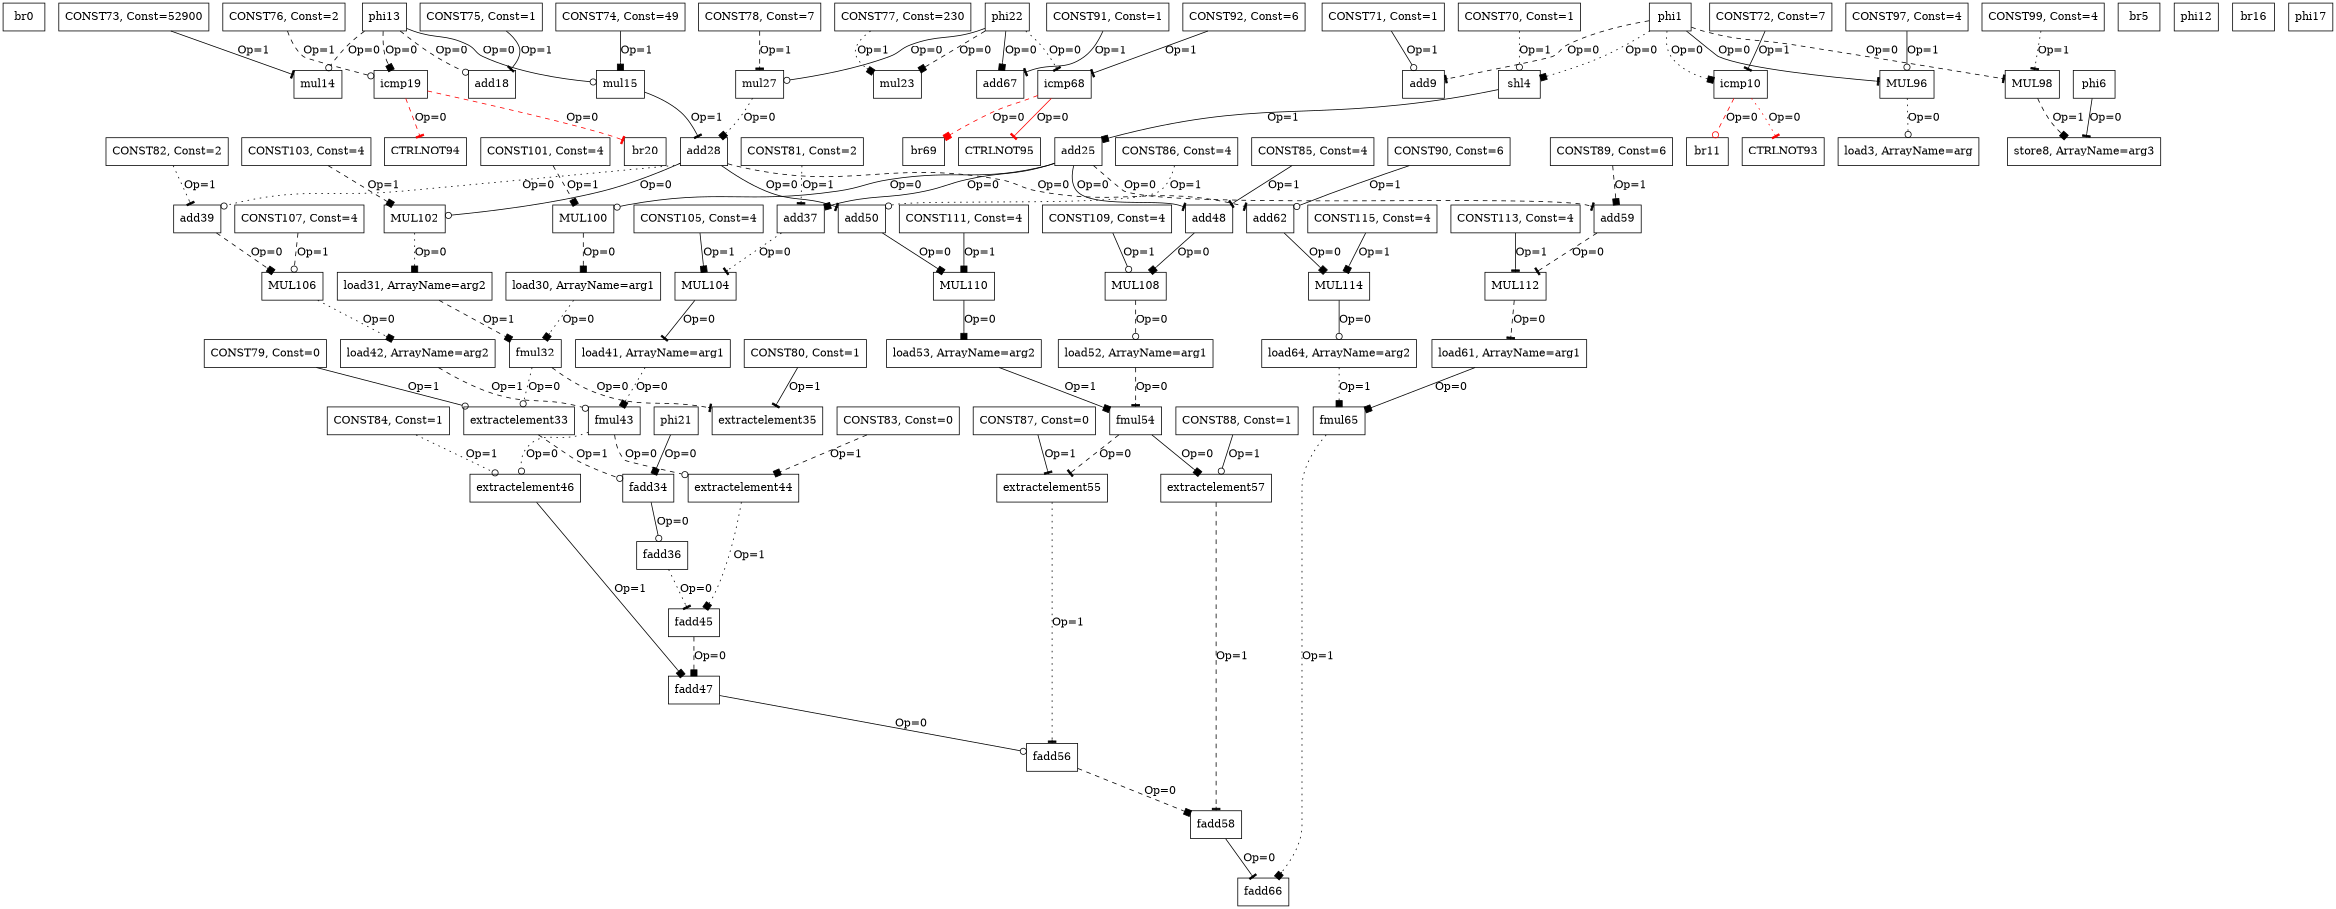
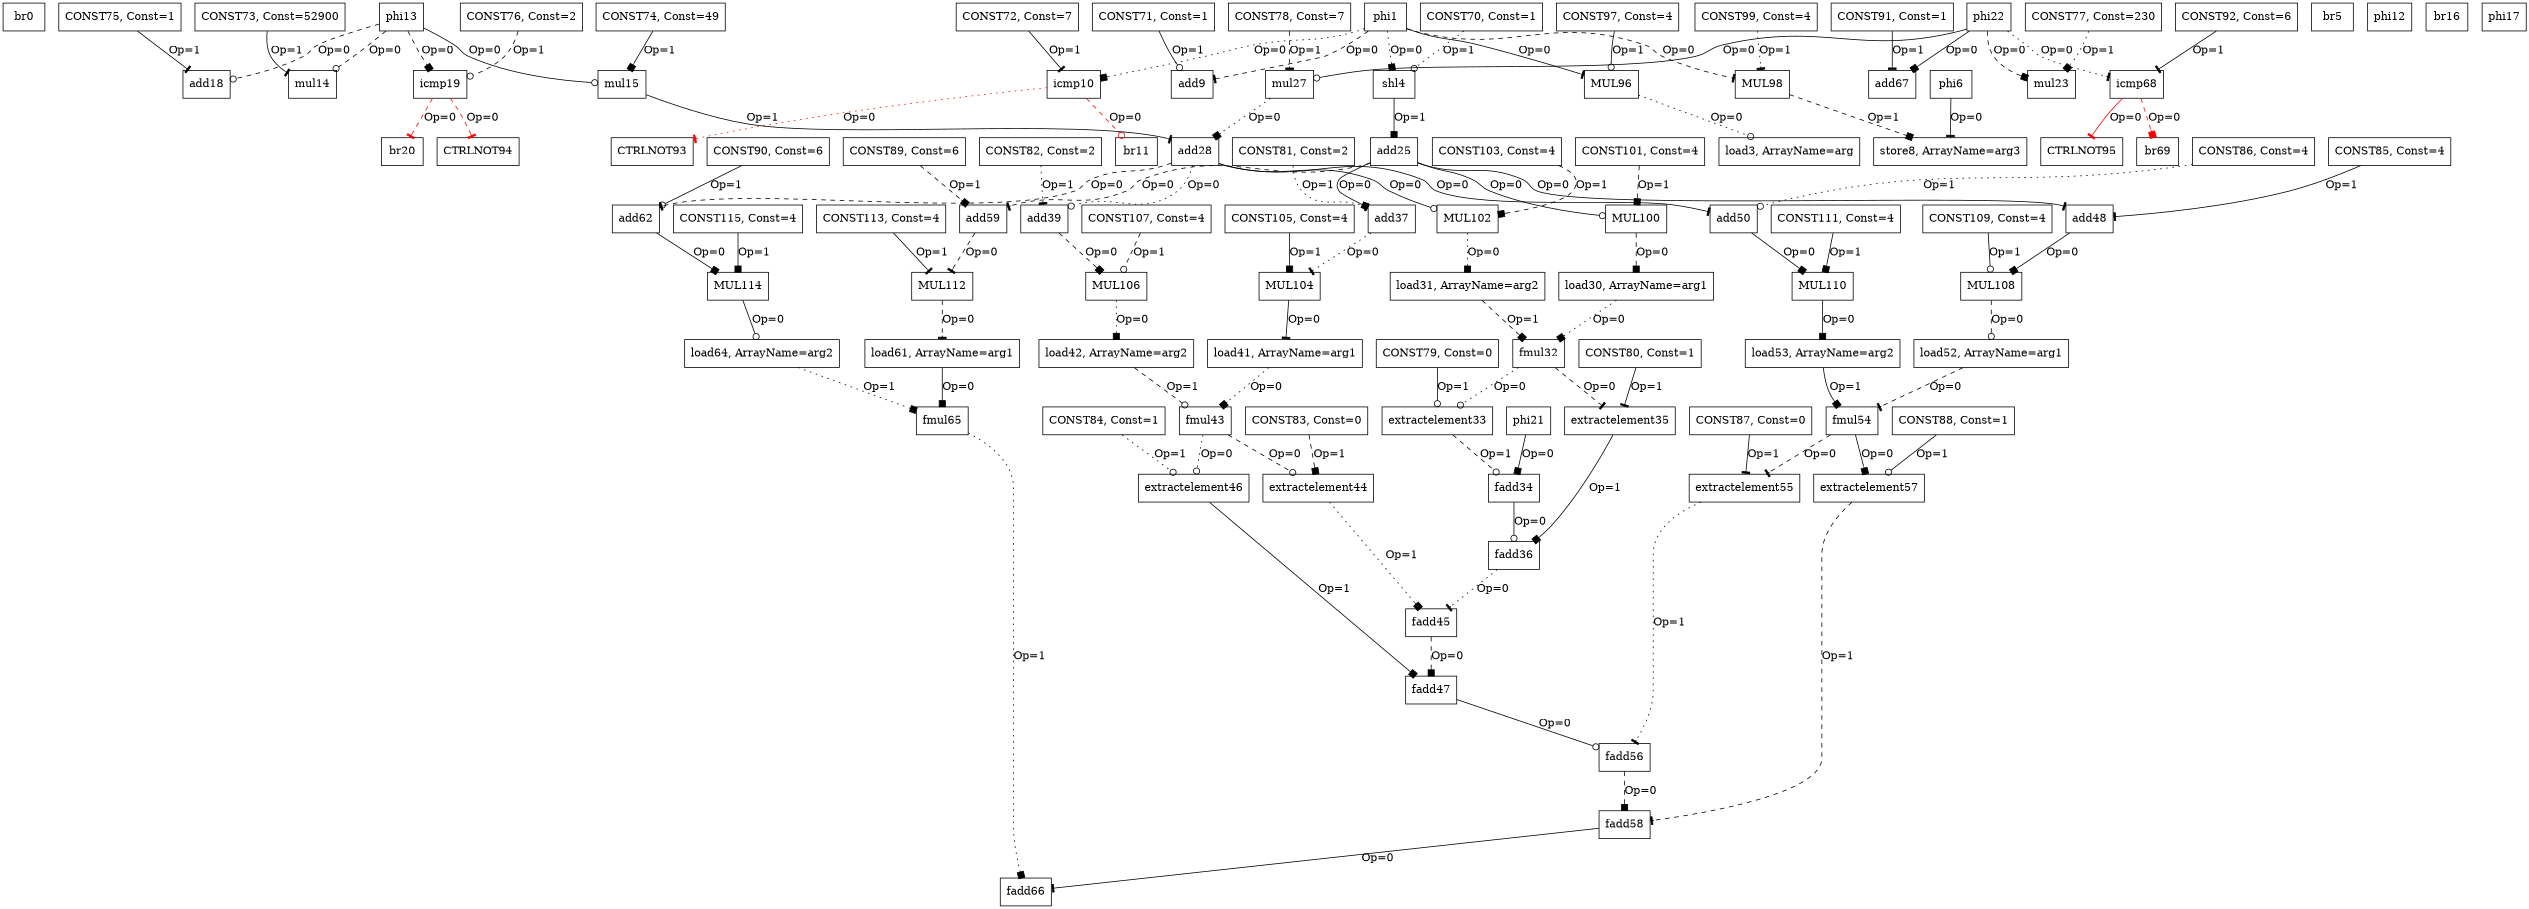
none -> (1580, 489)
